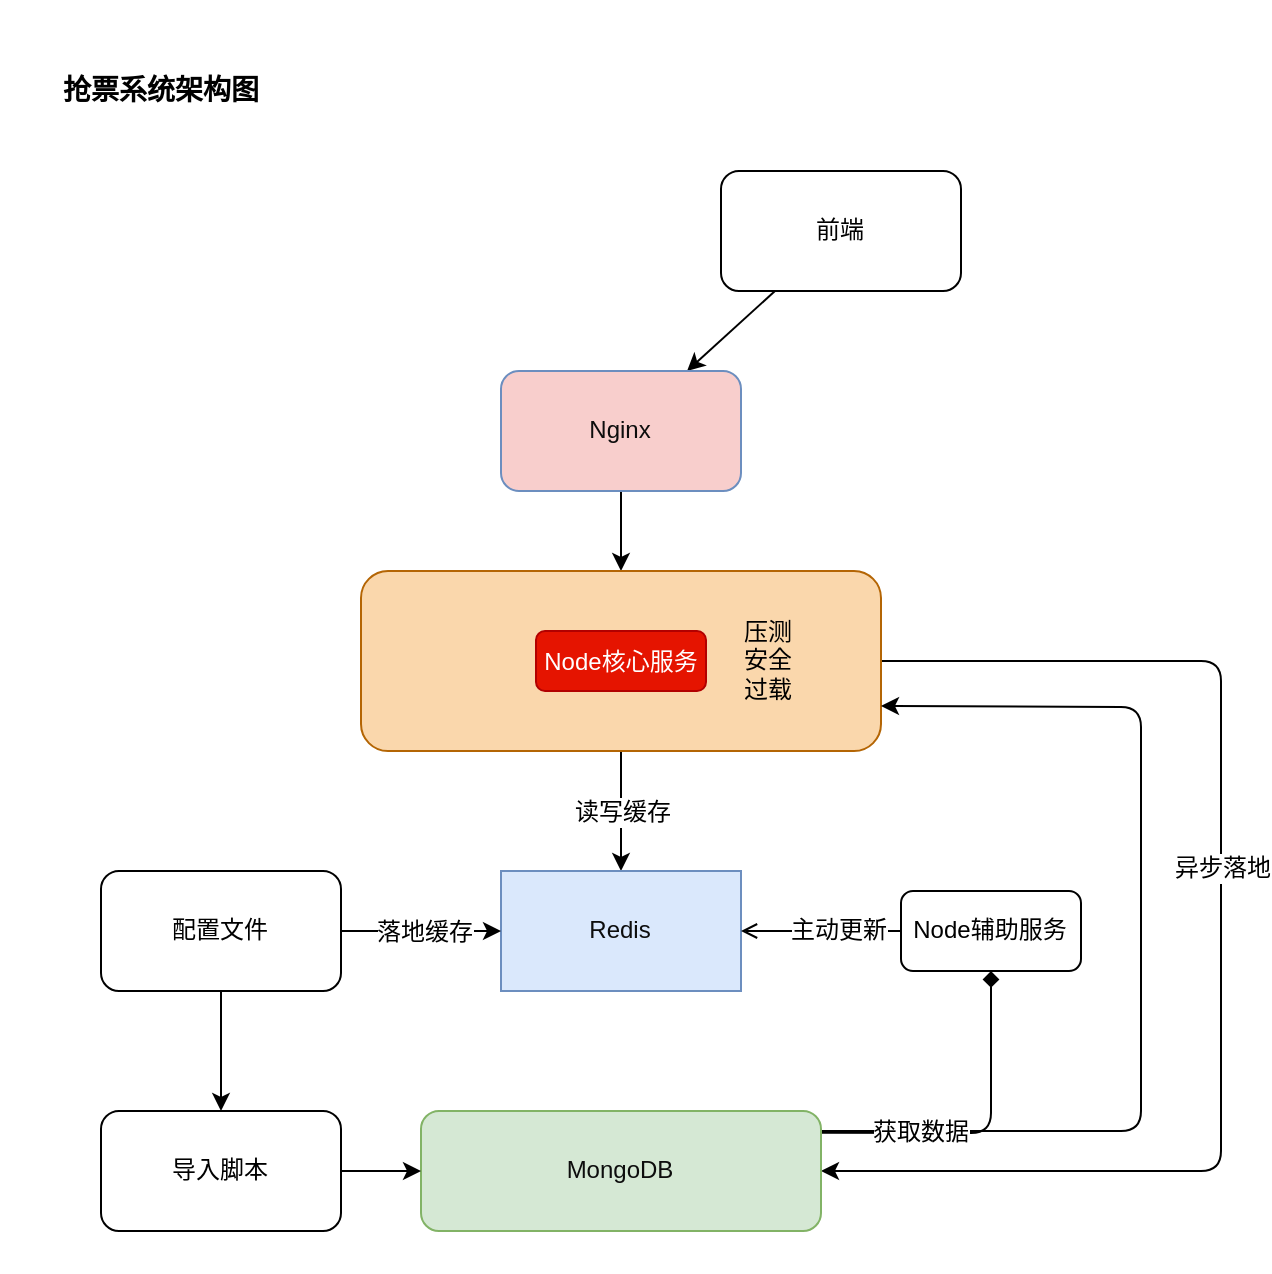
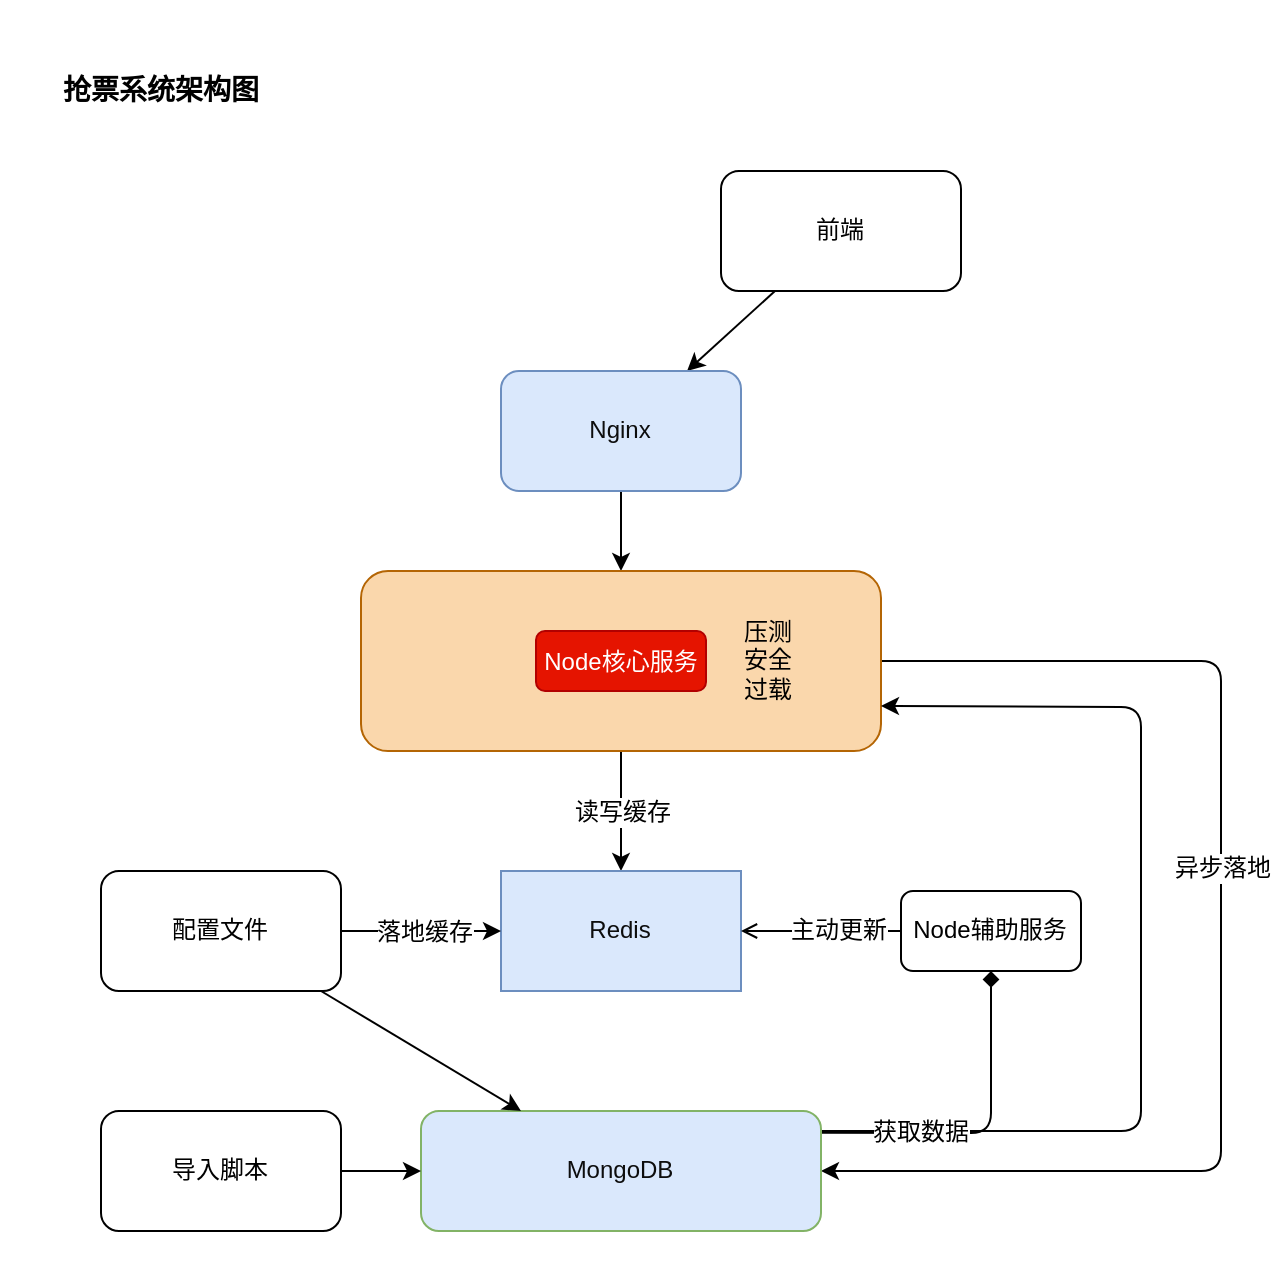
(621, 431) -> (621, 431)
(221, 1044) -> (416, 1048)
(621, 1171) -> (621, 1171)
